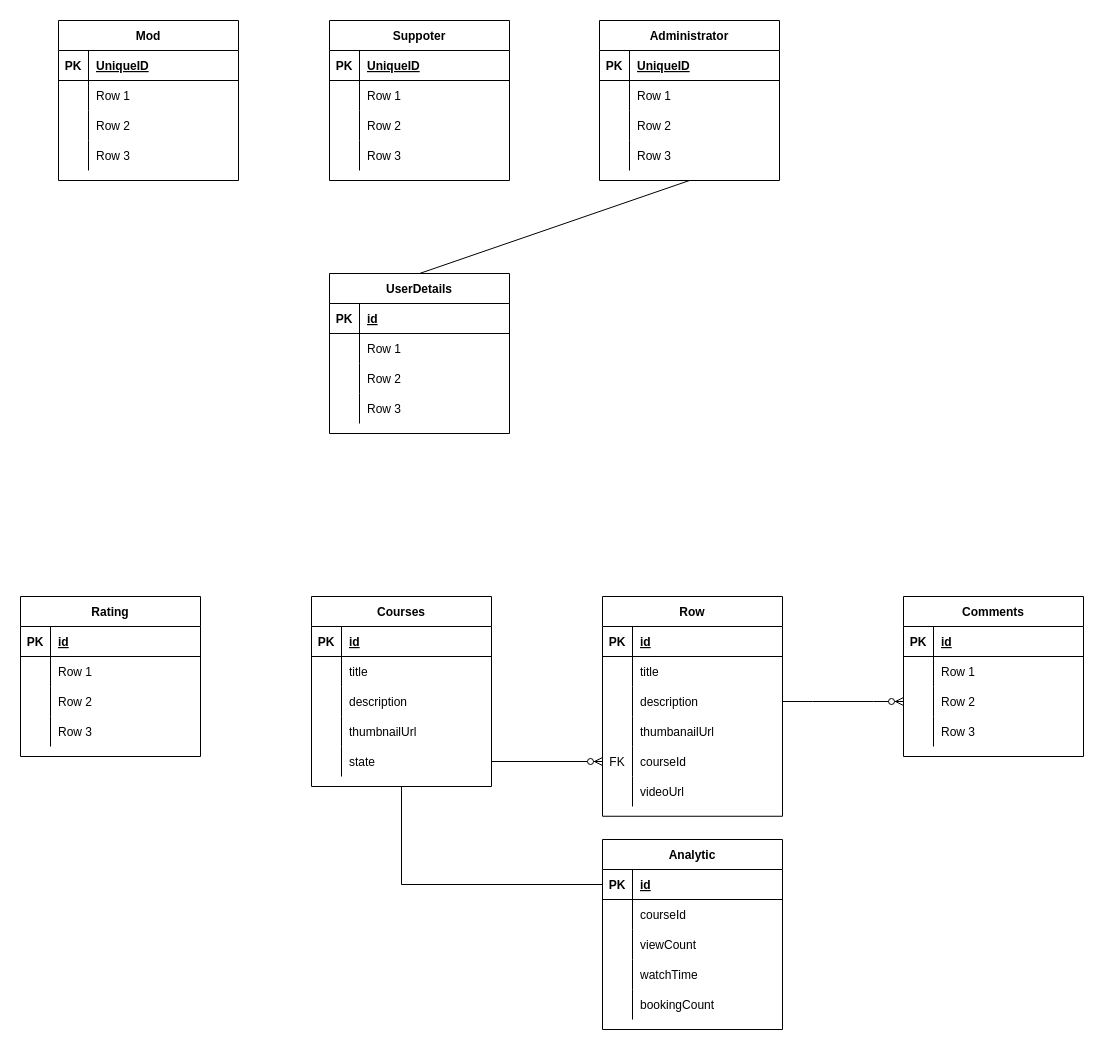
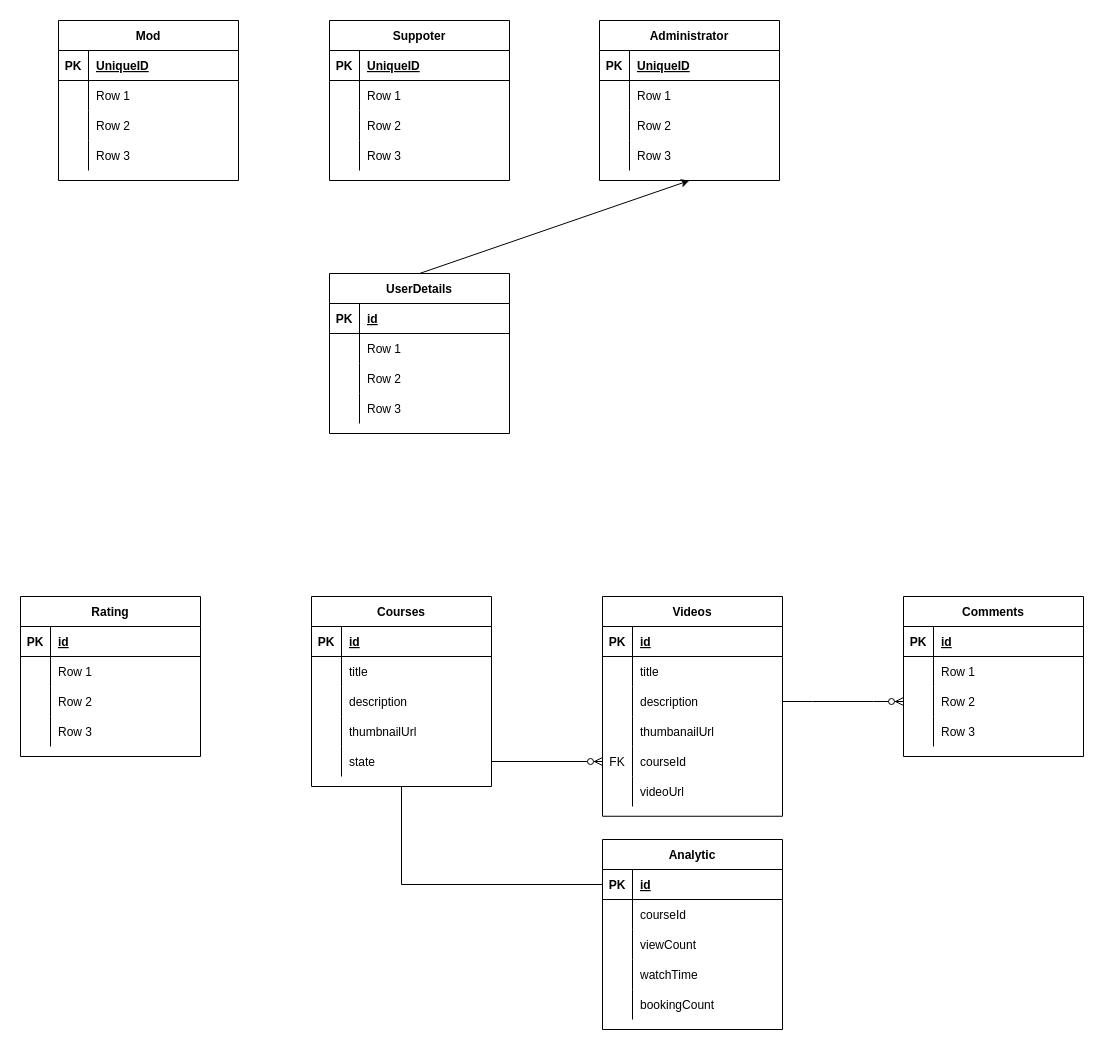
(683, 183) -> (682, 183)
(692, 612) -> (692, 612)
